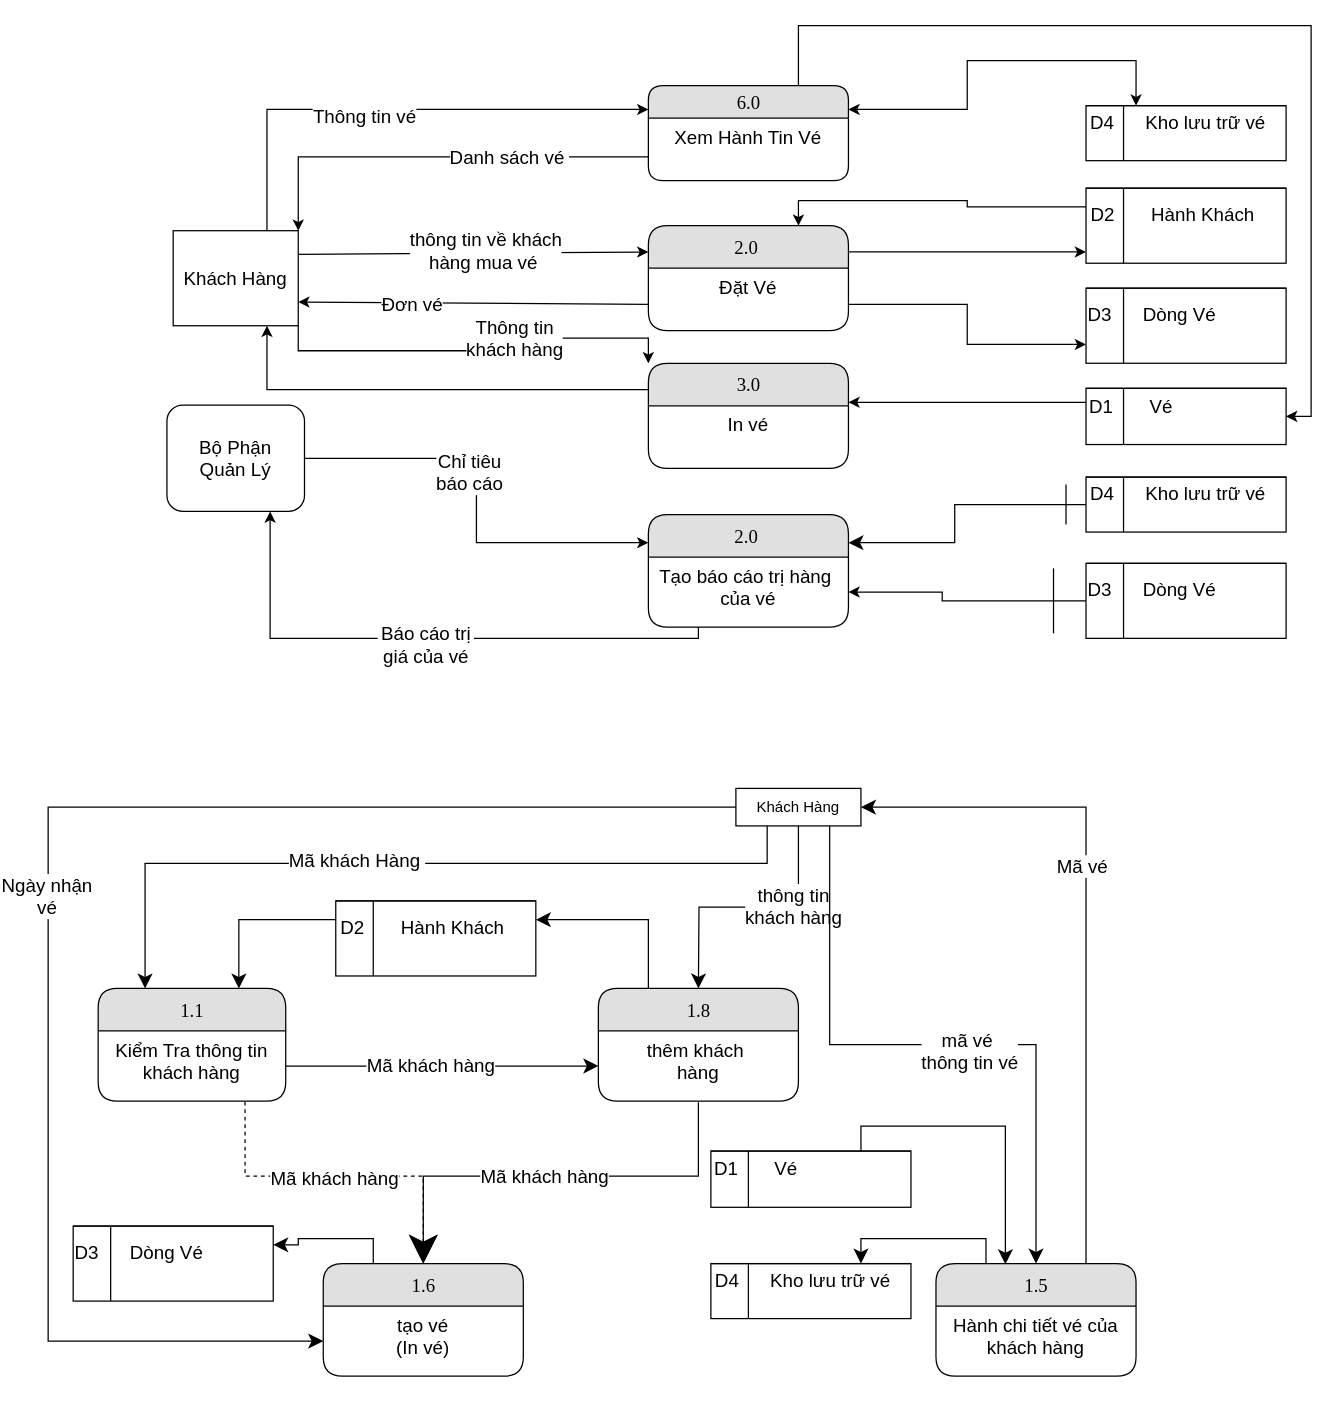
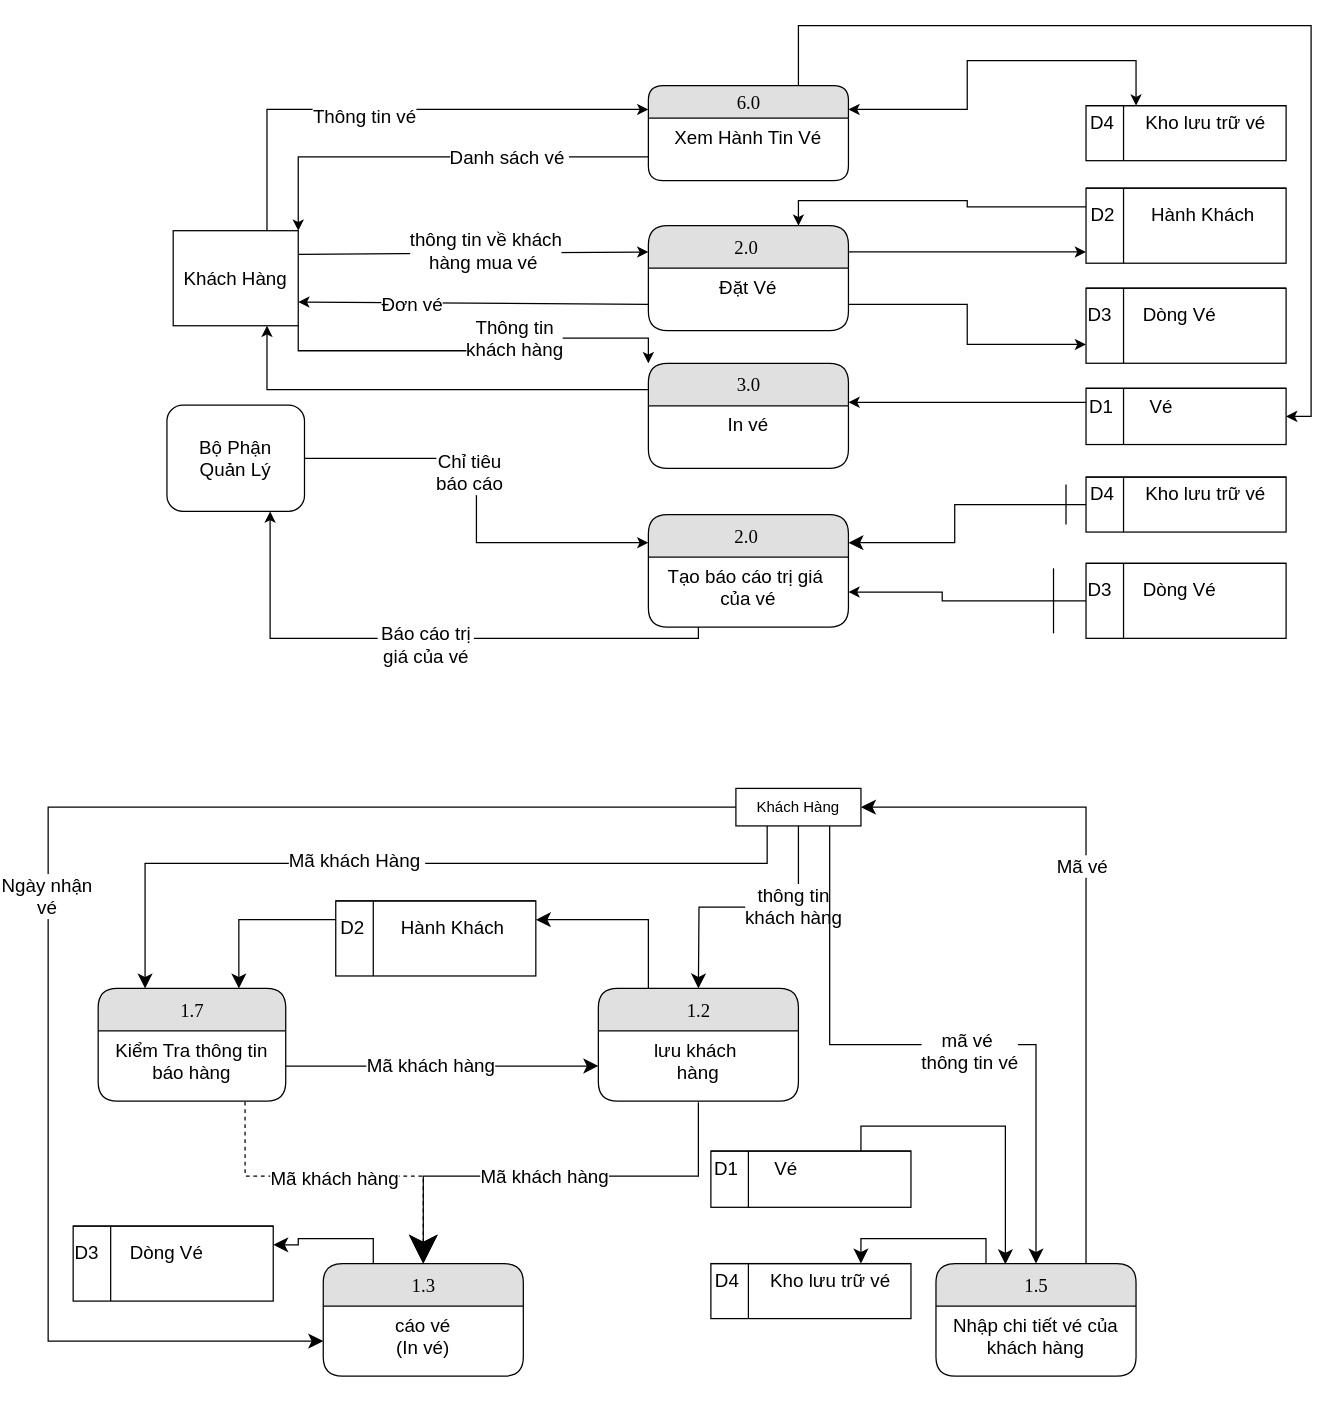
(748, 599) -> (748, 588)
(193, 1009) -> (193, 1009)
(699, 1009) -> (699, 1009)
(192, 1062) -> (192, 1062)
(698, 1062) -> (698, 1062)
(424, 1284) -> (424, 1284)
(423, 1337) -> (423, 1337)
(1036, 1337) -> (1036, 1337)
